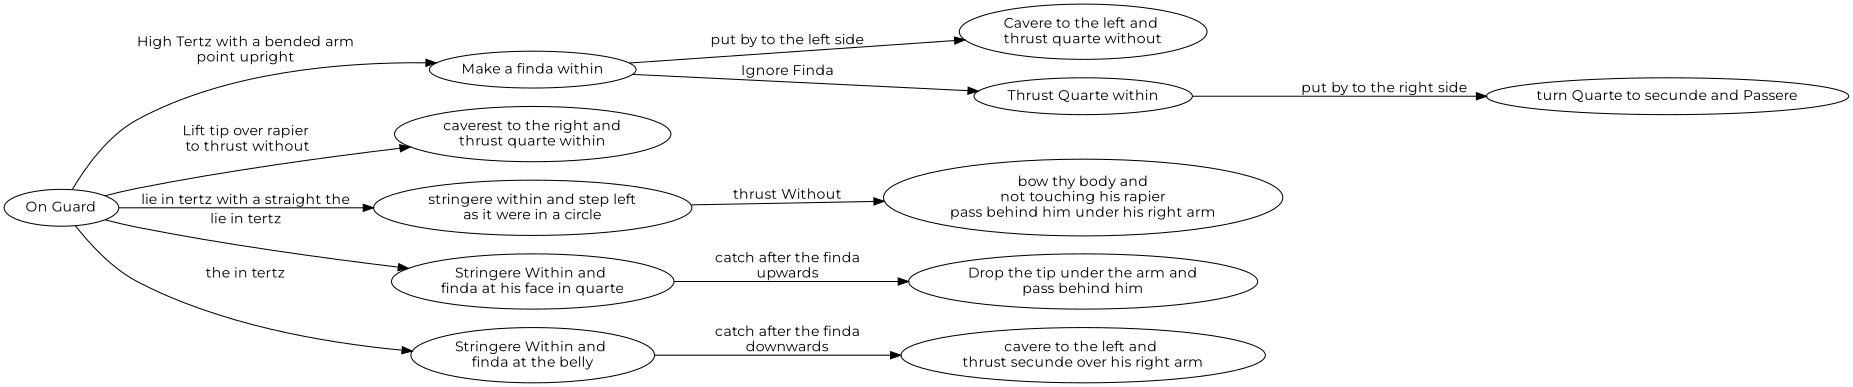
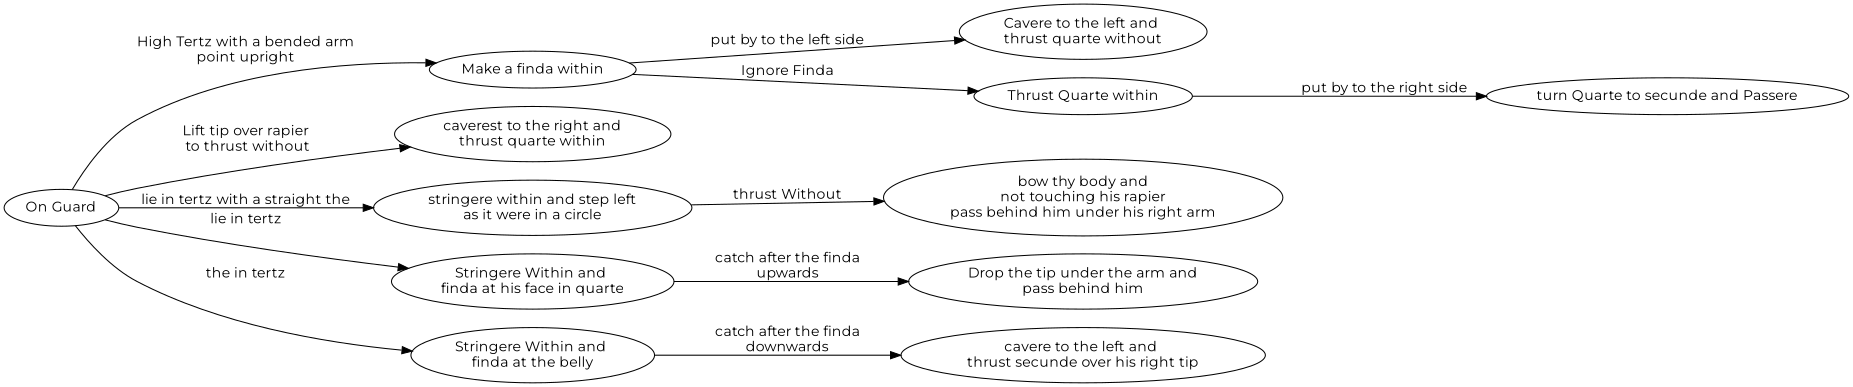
(1083, 355) -> (1083, 355)
